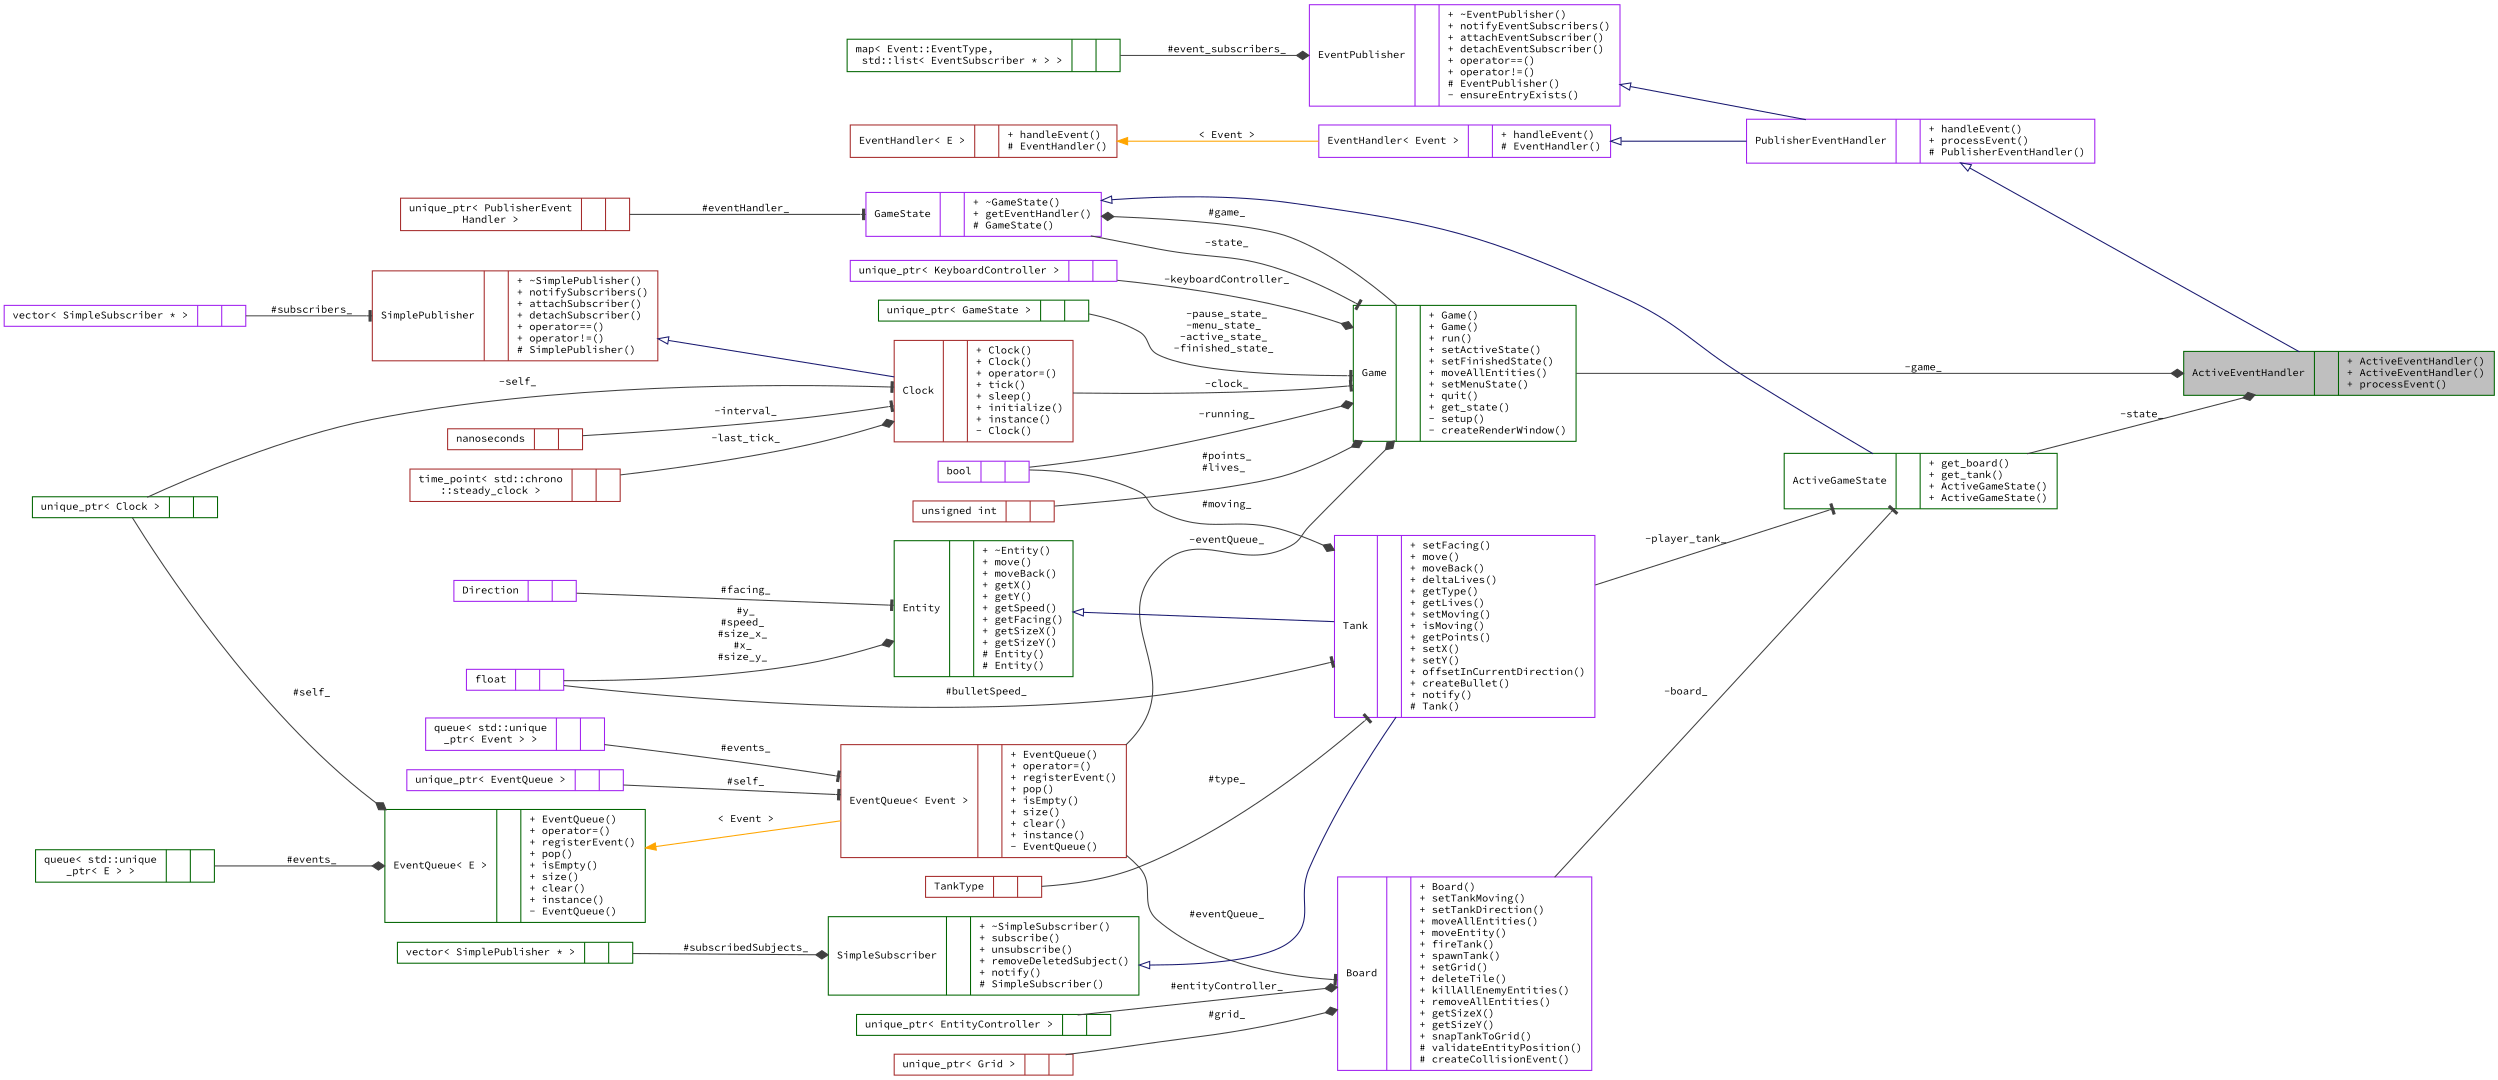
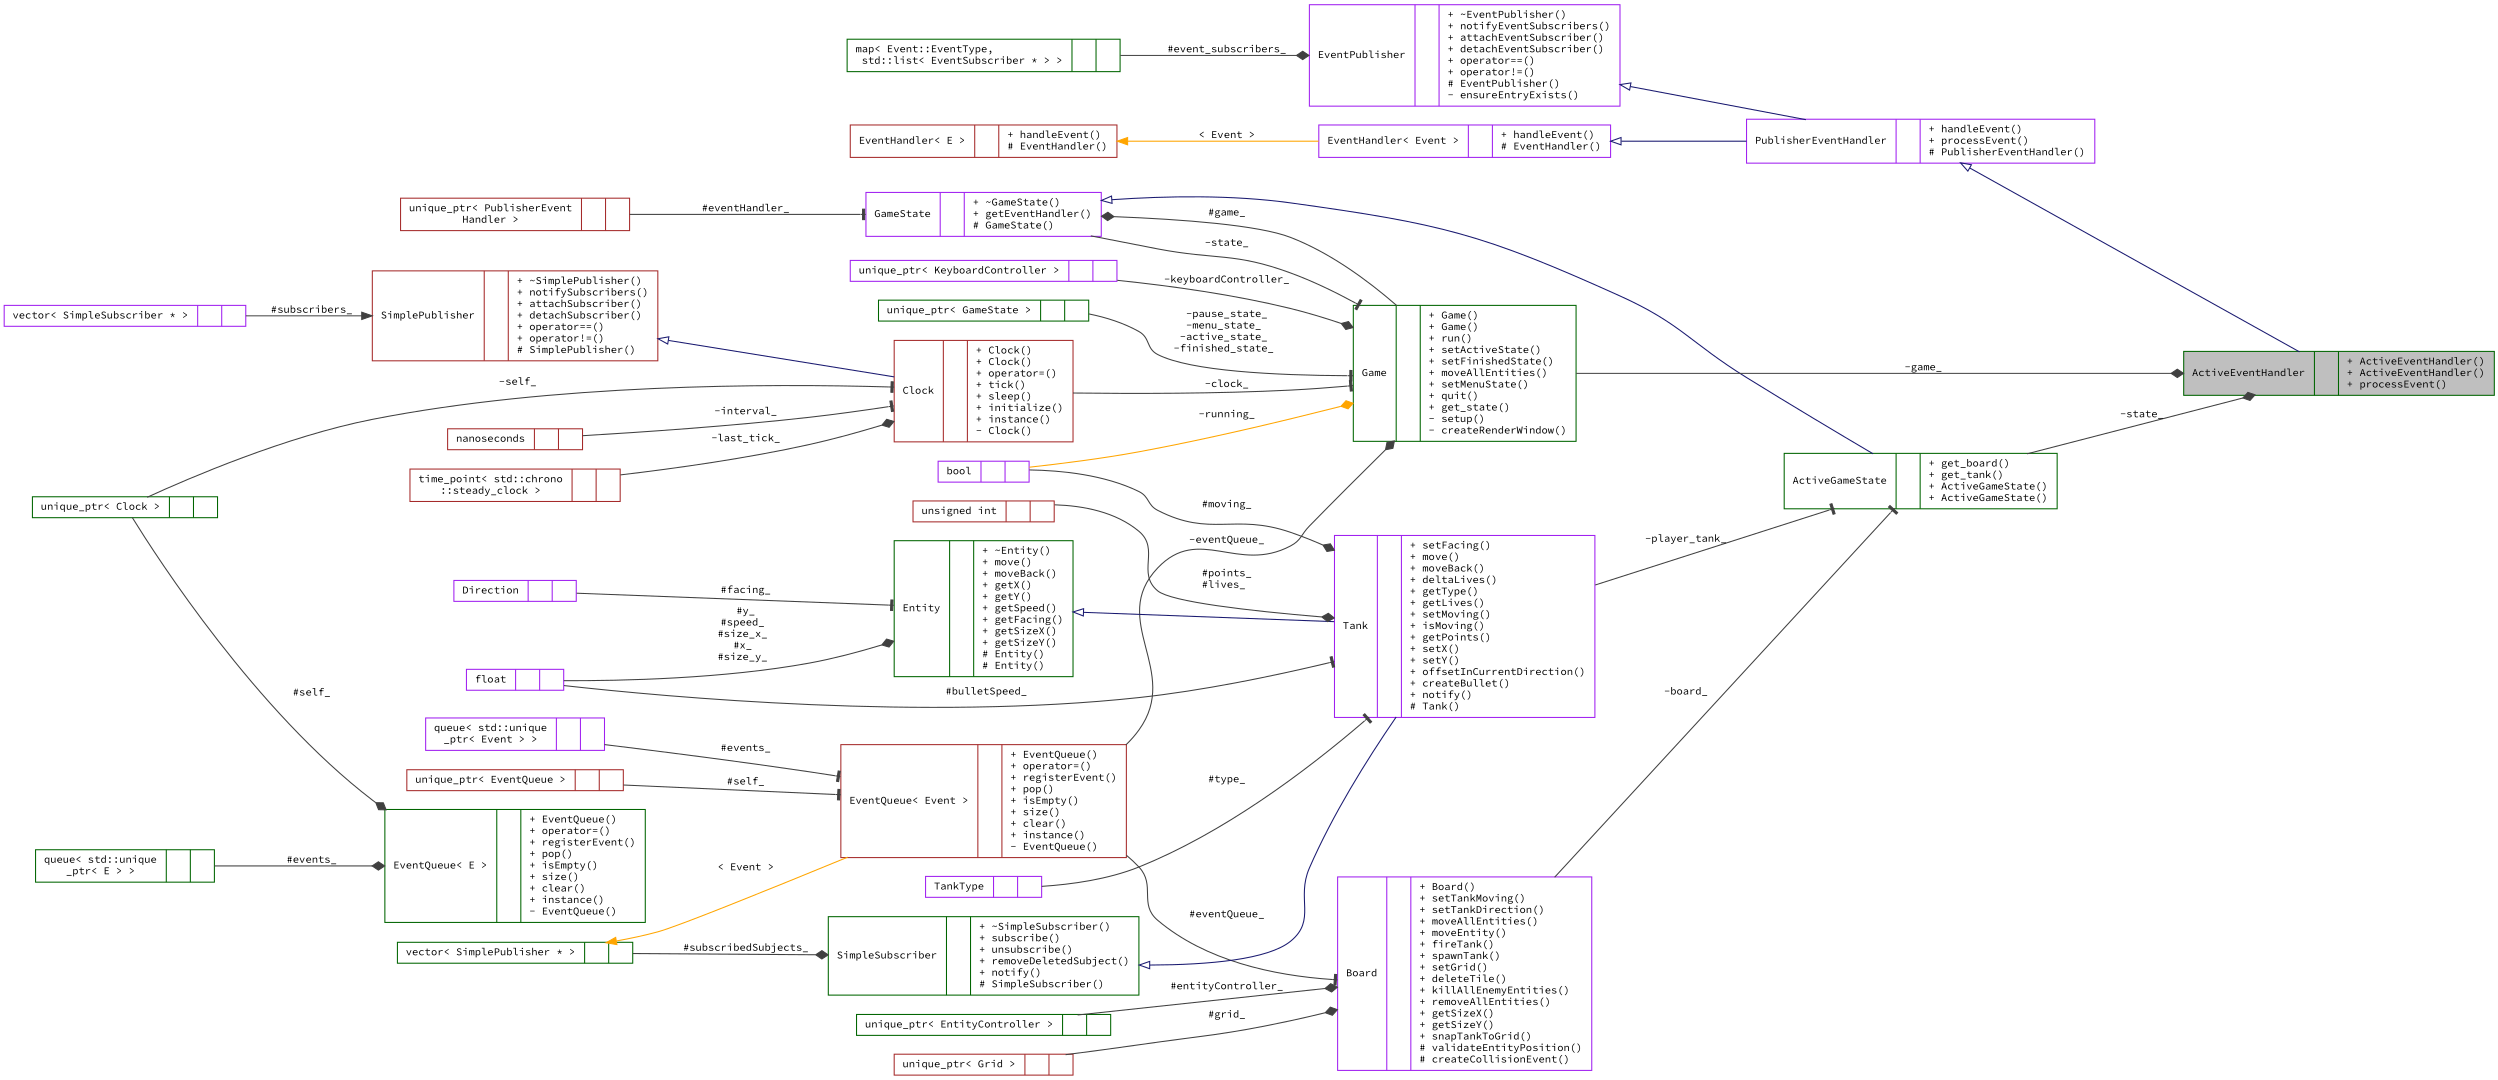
(306, 316) -> (306, 316)
(1186, 442) -> (1186, 442)
(1206, 490) -> (1163, 593)
(515, 780) -> (515, 780)
(748, 834) -> (734, 903)
(984, 887) -> (984, 887)
